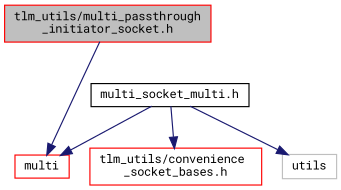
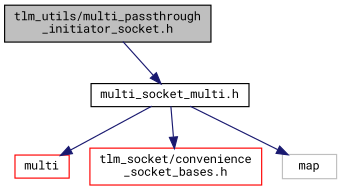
(108, 24) -> (108, 24)
(76, 93) -> (138, 58)
(176, 167) -> (176, 167)
(310, 167) -> (310, 167)
